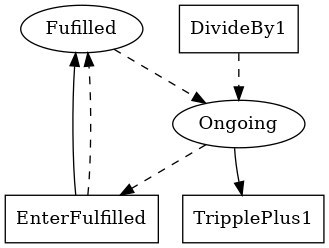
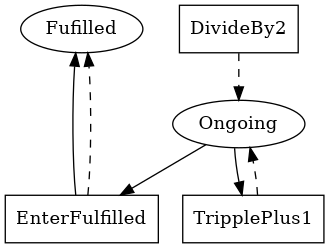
(239, 29) -> (239, 29)
(154, 73) -> (256, 178)
(169, 167) -> (169, 167)
